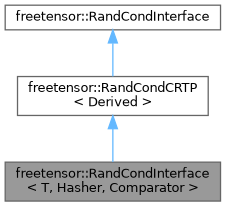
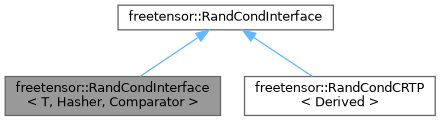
(113, 145) -> (169, 57)
